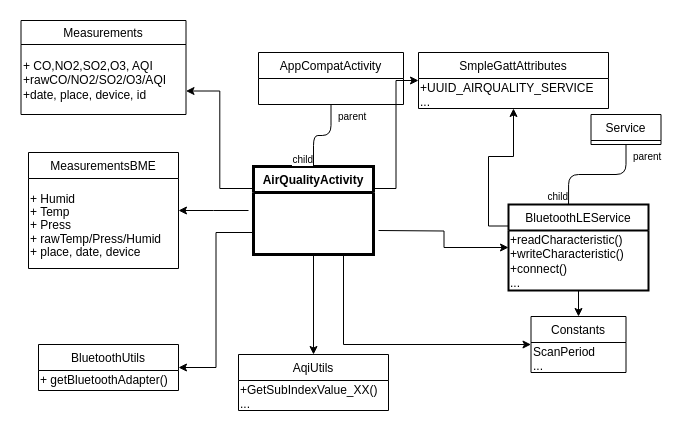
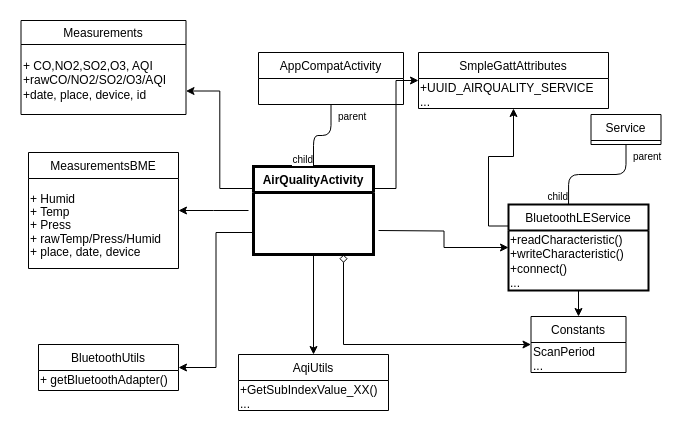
(344, 259) -> (344, 263)
